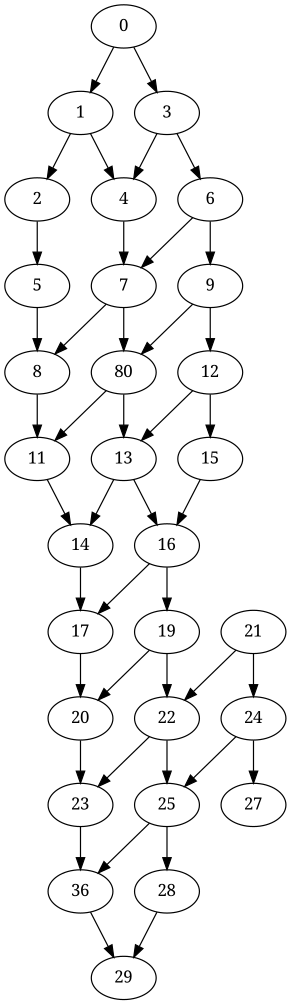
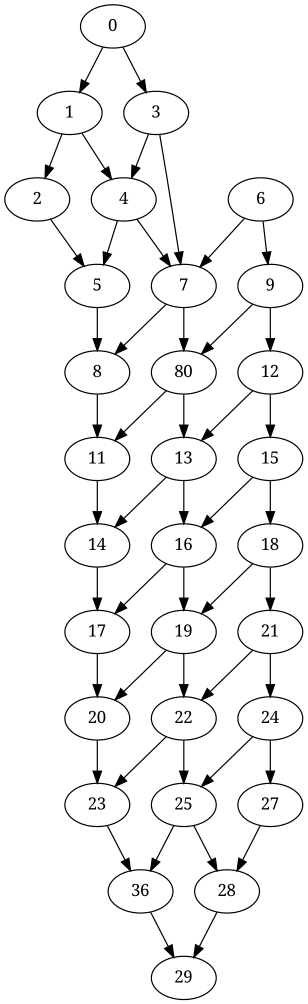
(186, 151) -> (170, 193)
none -> (112, 237)
none -> (270, 545)
none -> (251, 843)
